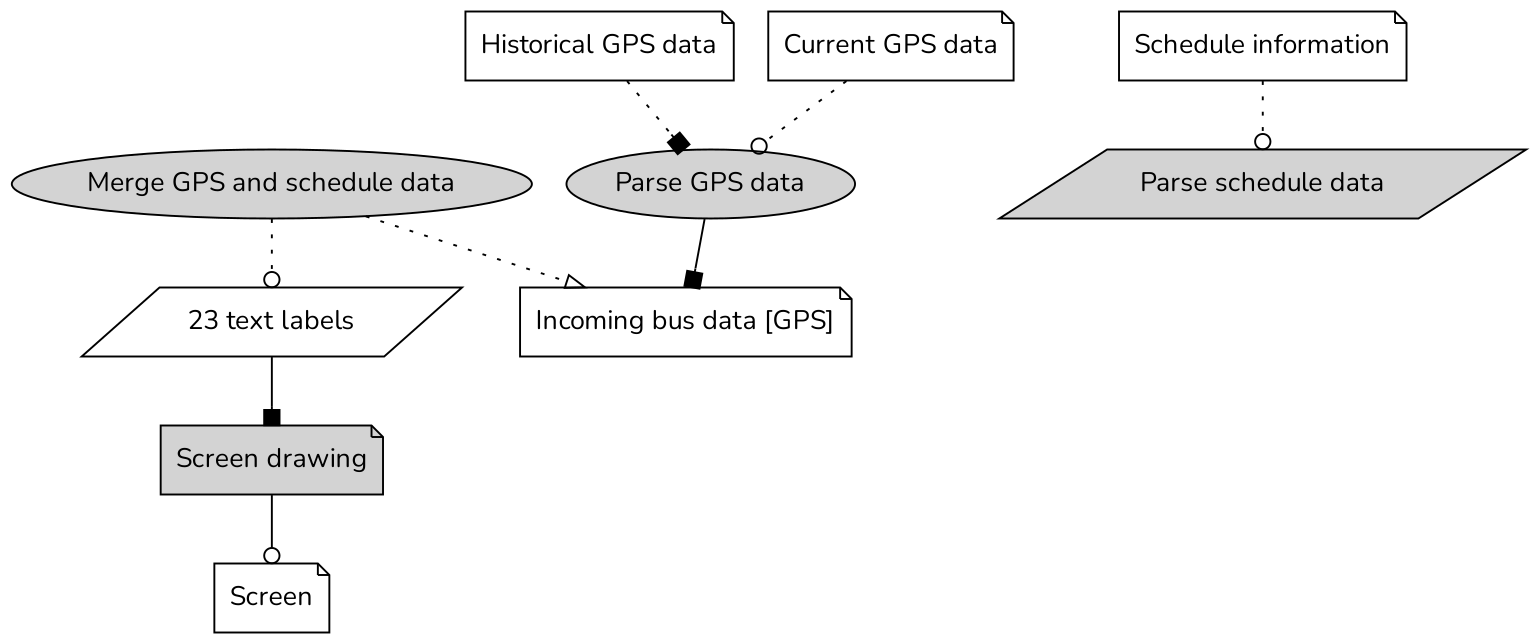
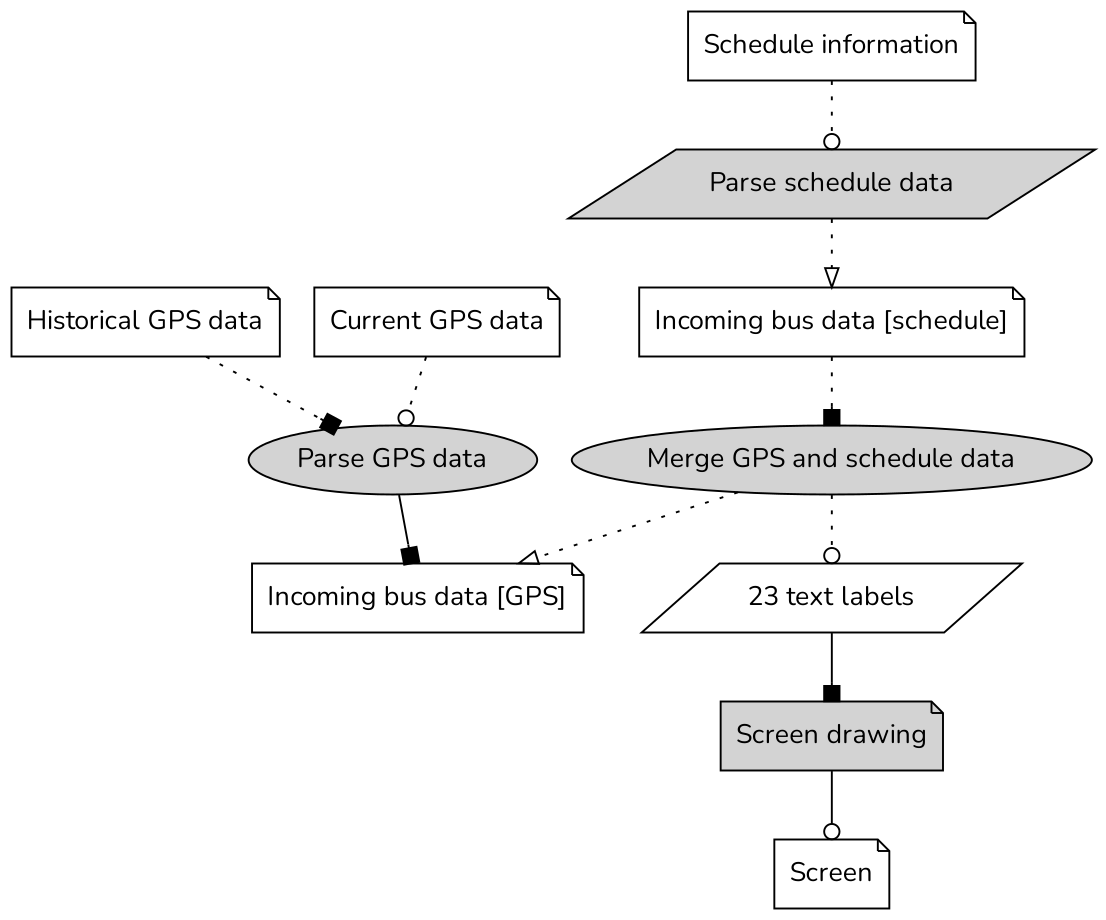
none -> (832, 322)
